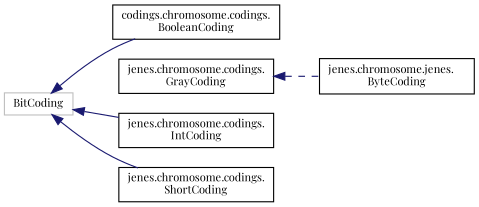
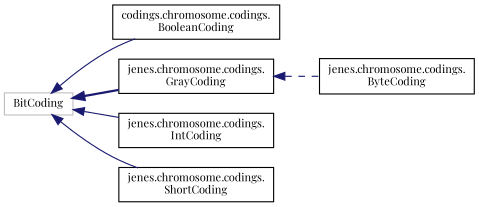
(397, 76) -> (397, 76)
none -> (101, 93)
